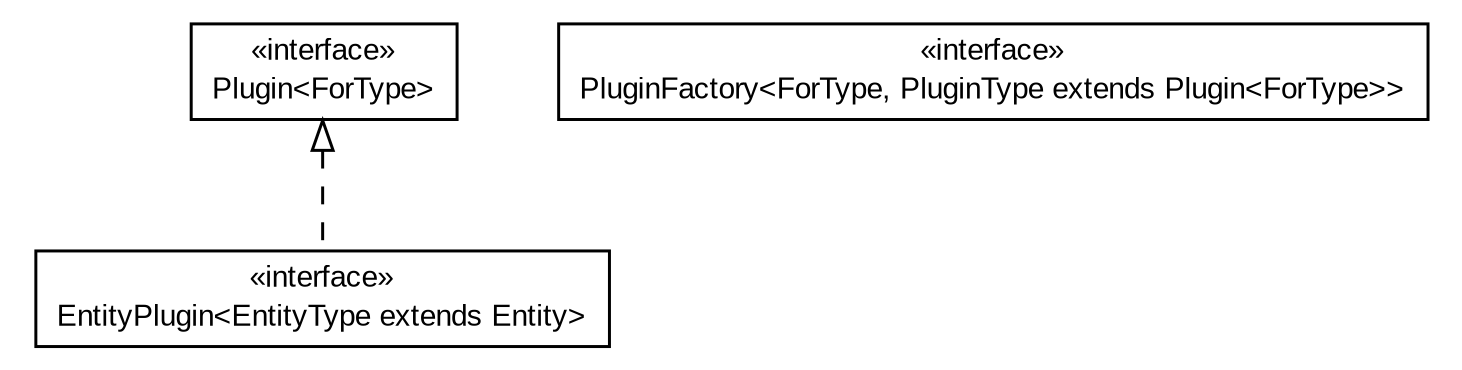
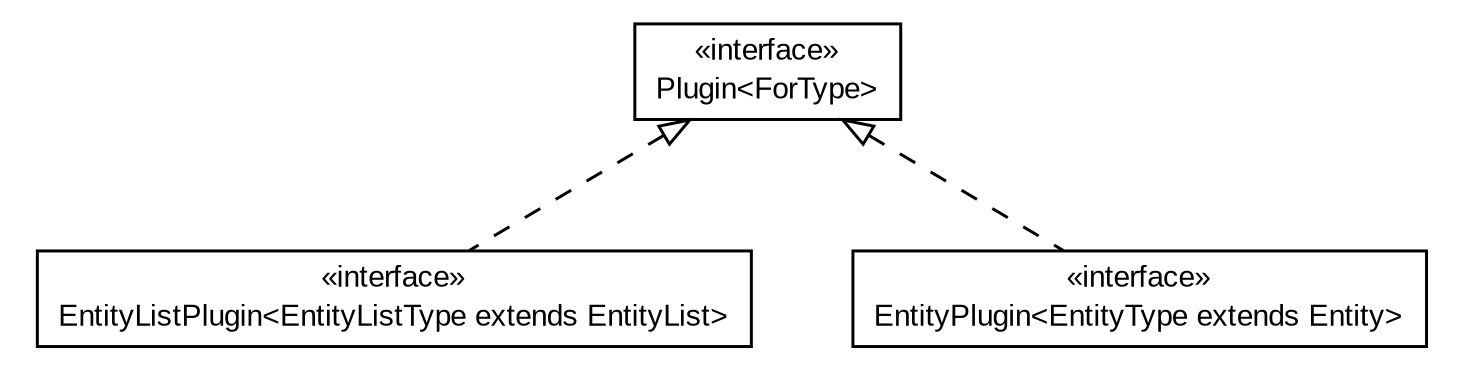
(992, 72) -> none
none -> (393, 299)
